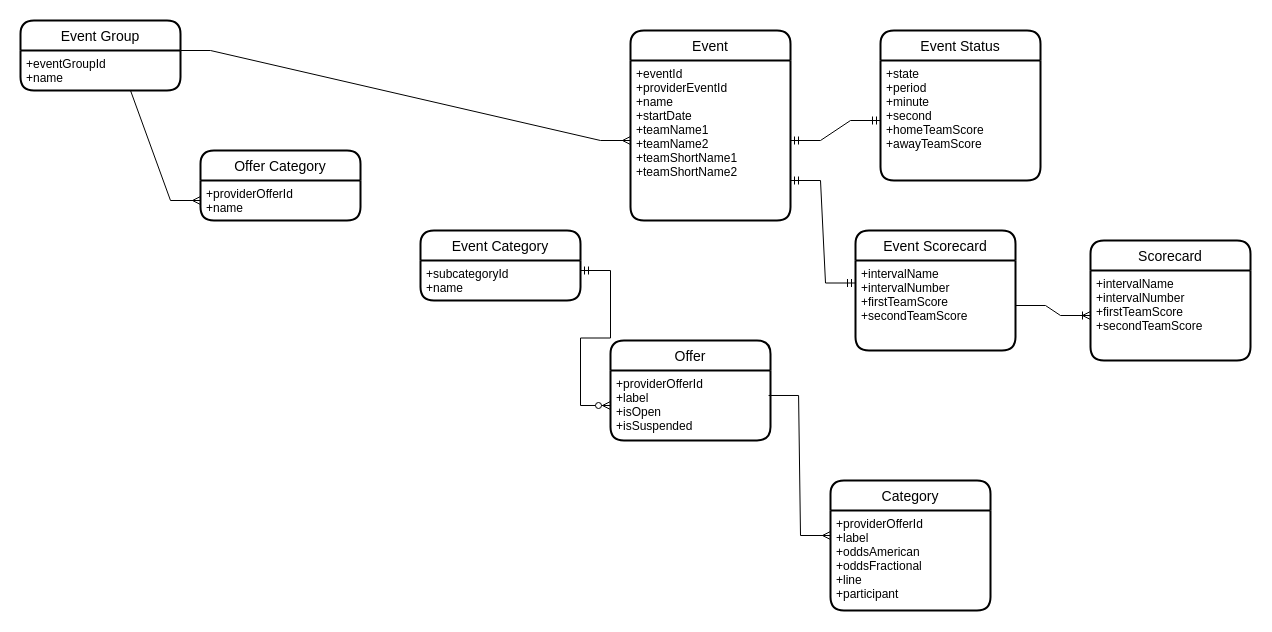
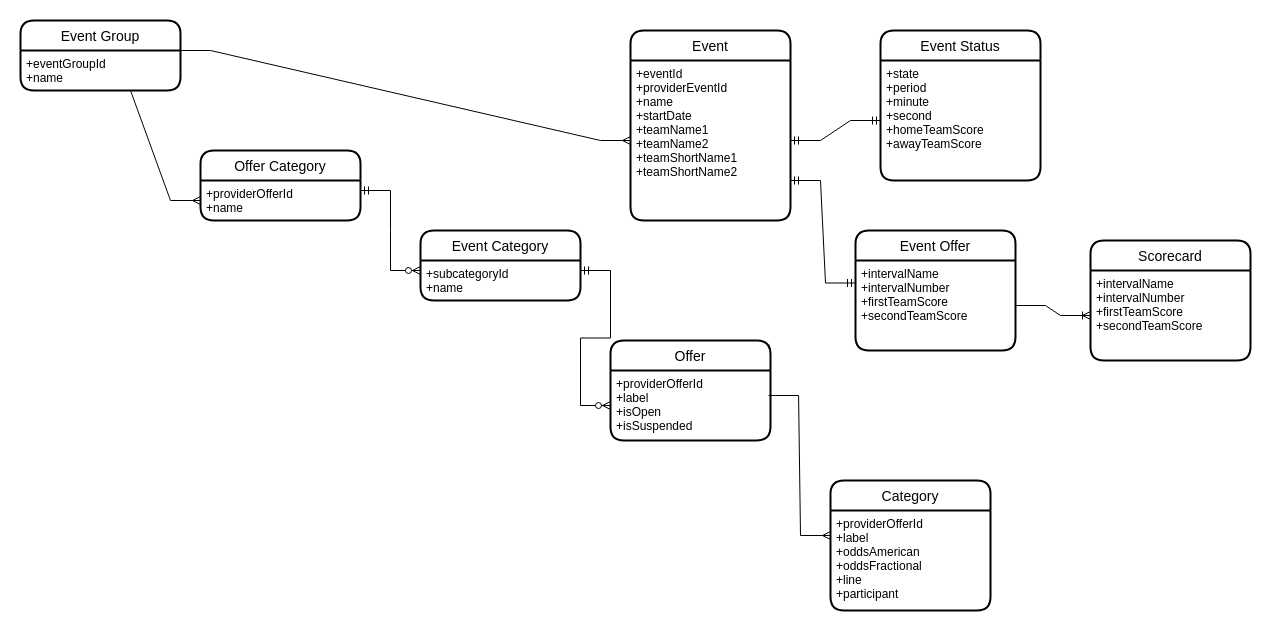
none -> (391, 230)
(935, 246) -> (935, 246)
